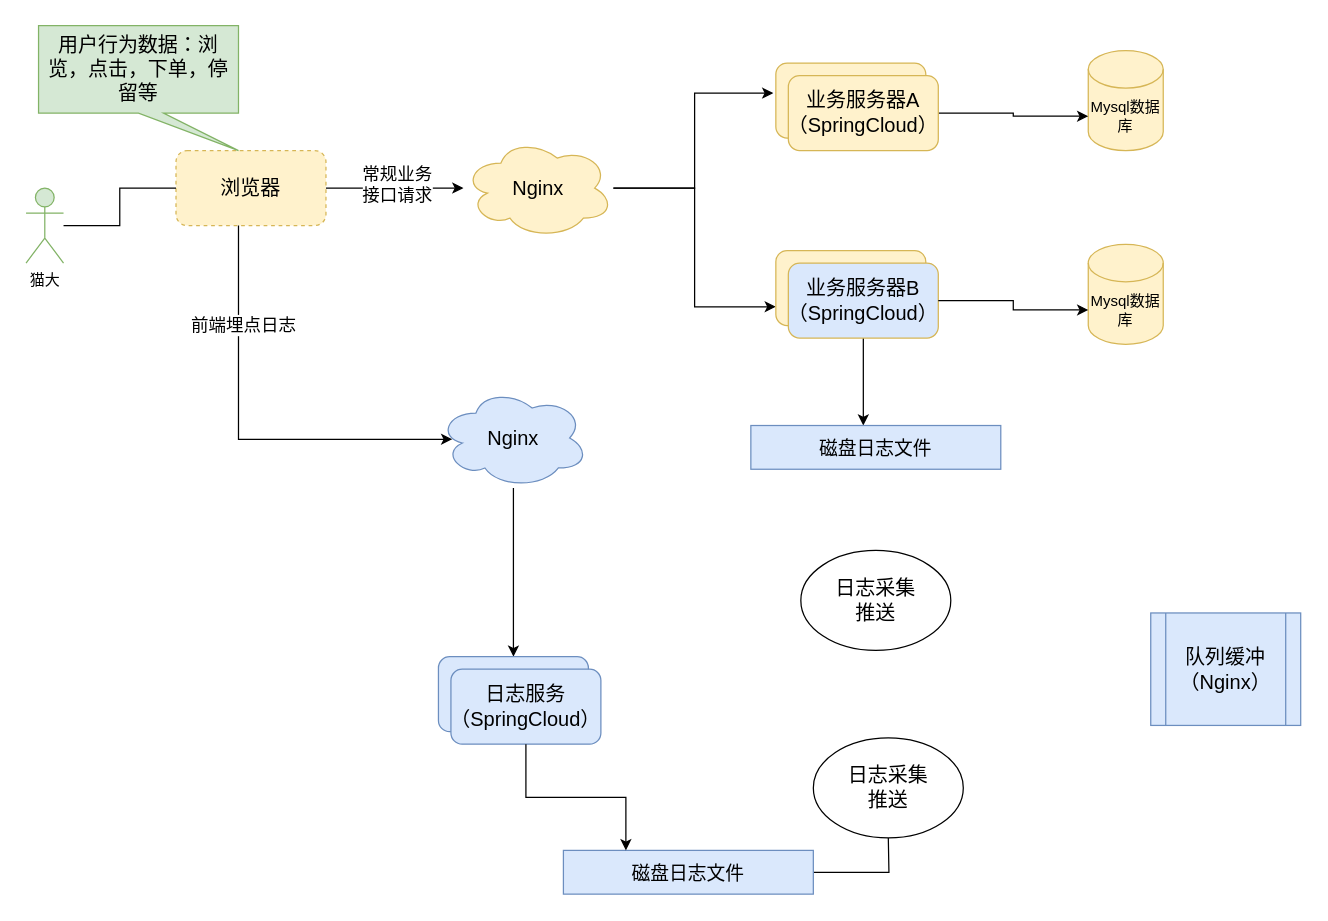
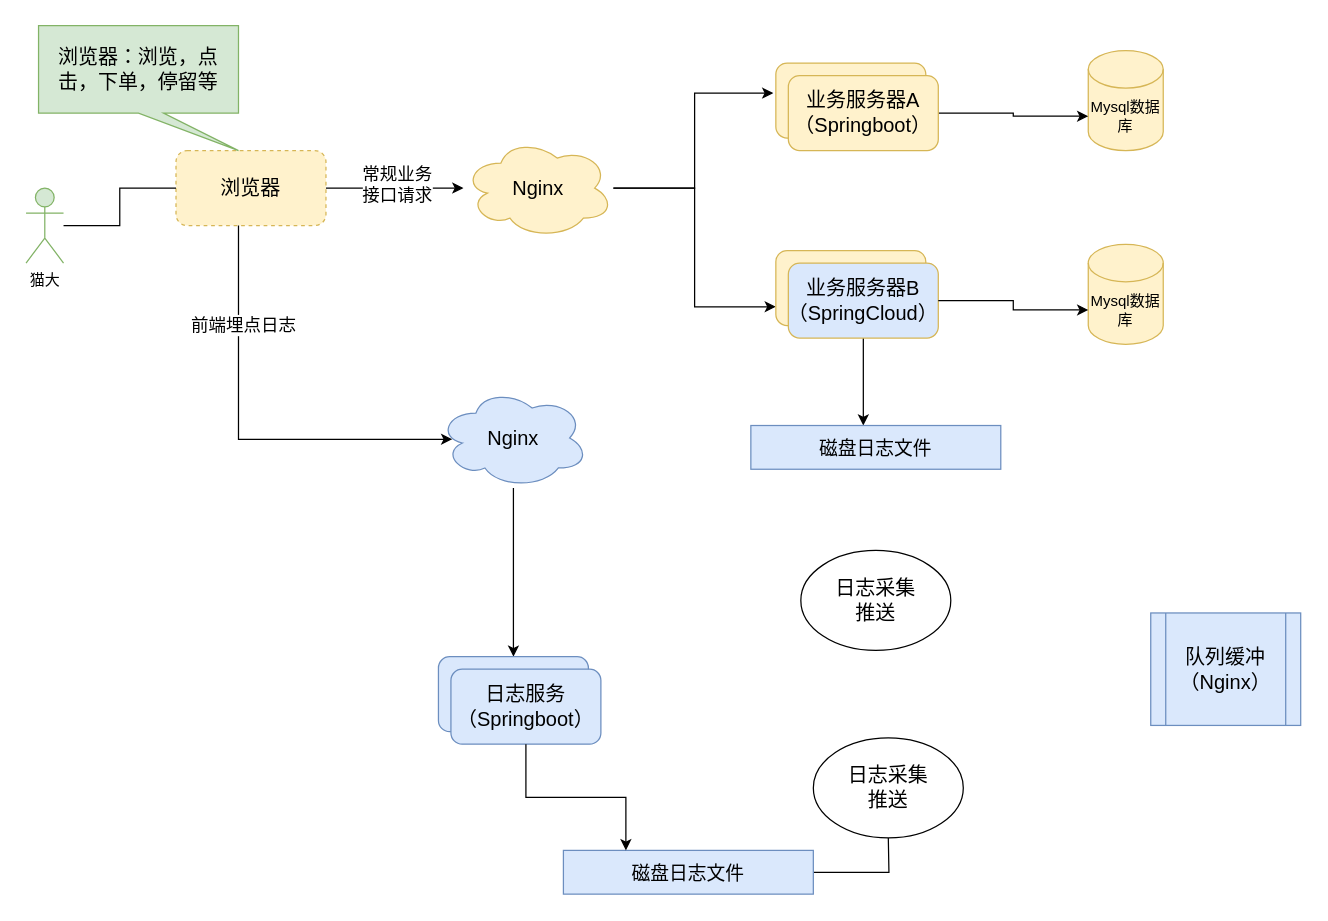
(138, 69) -> (138, 69)
(863, 113) -> (863, 113)
(526, 707) -> (526, 707)
